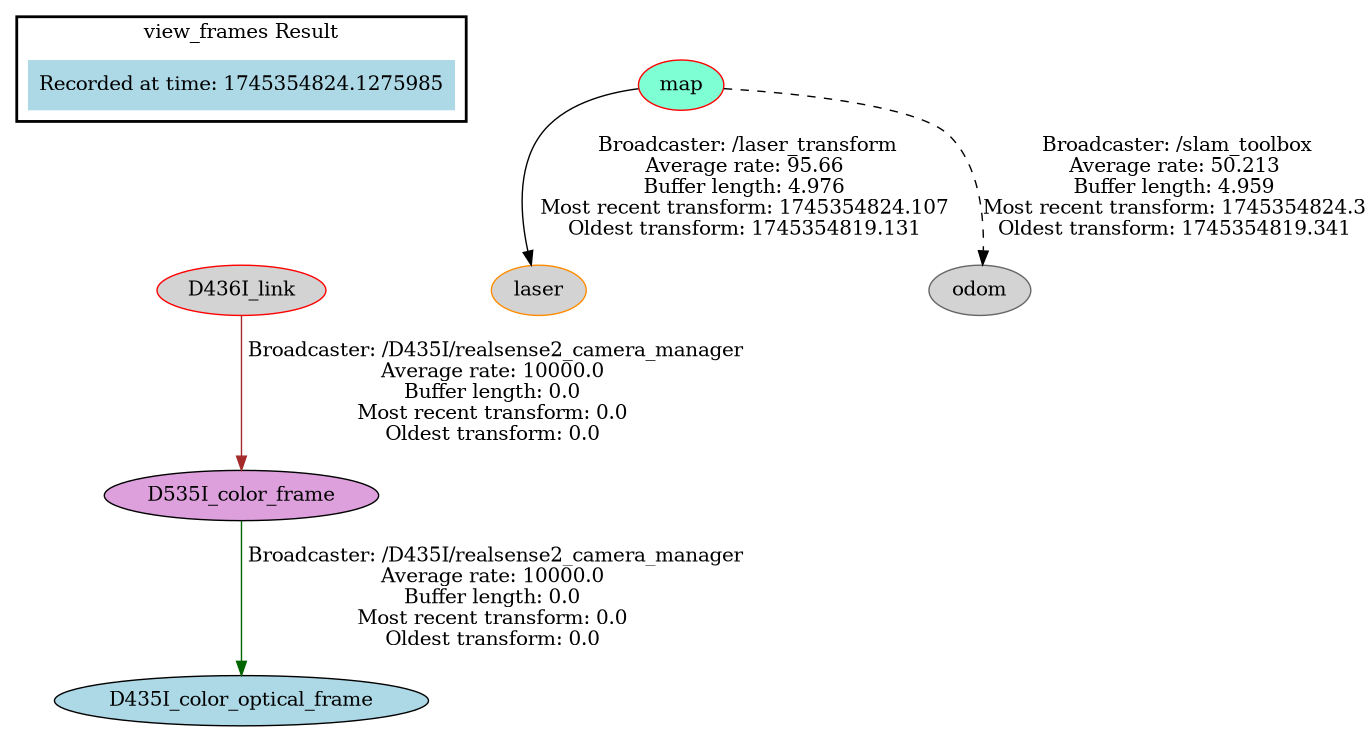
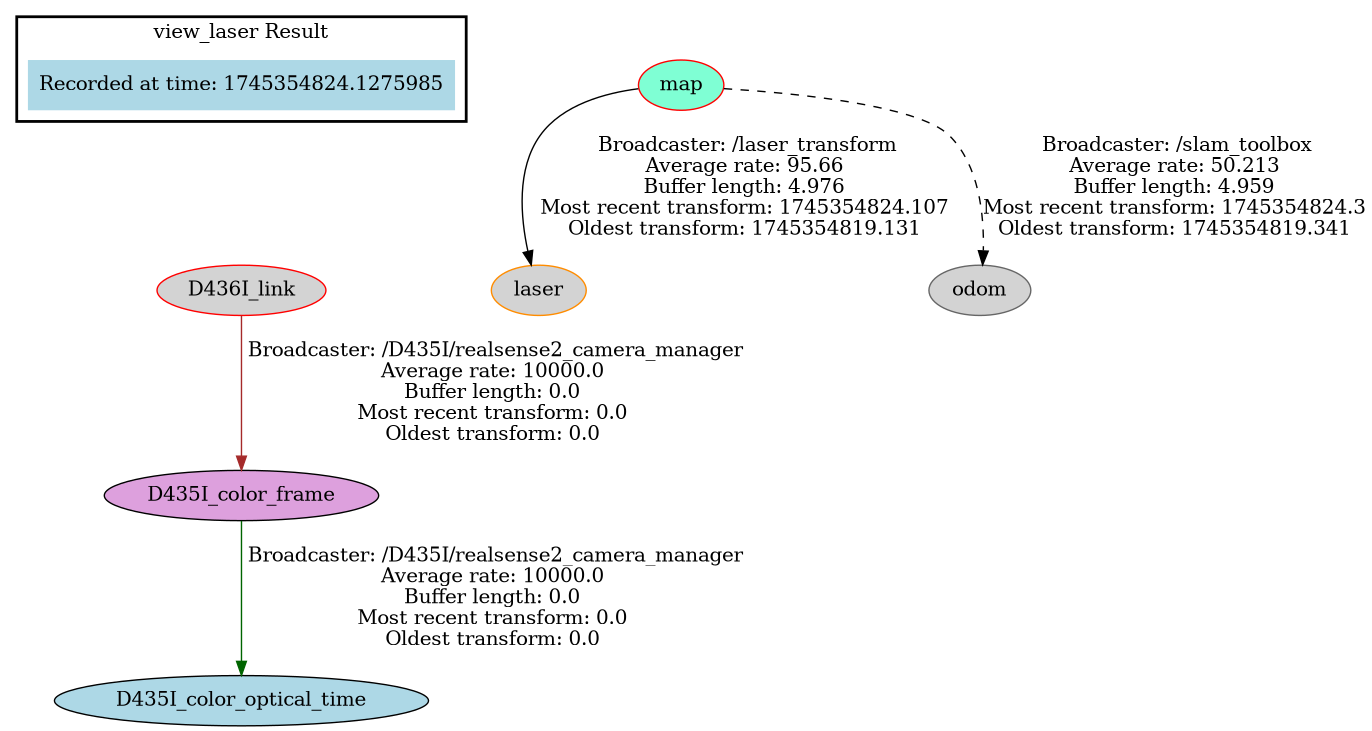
(241, 33) -> (241, 33)
(241, 496) -> (241, 496)
(241, 701) -> (241, 701)
